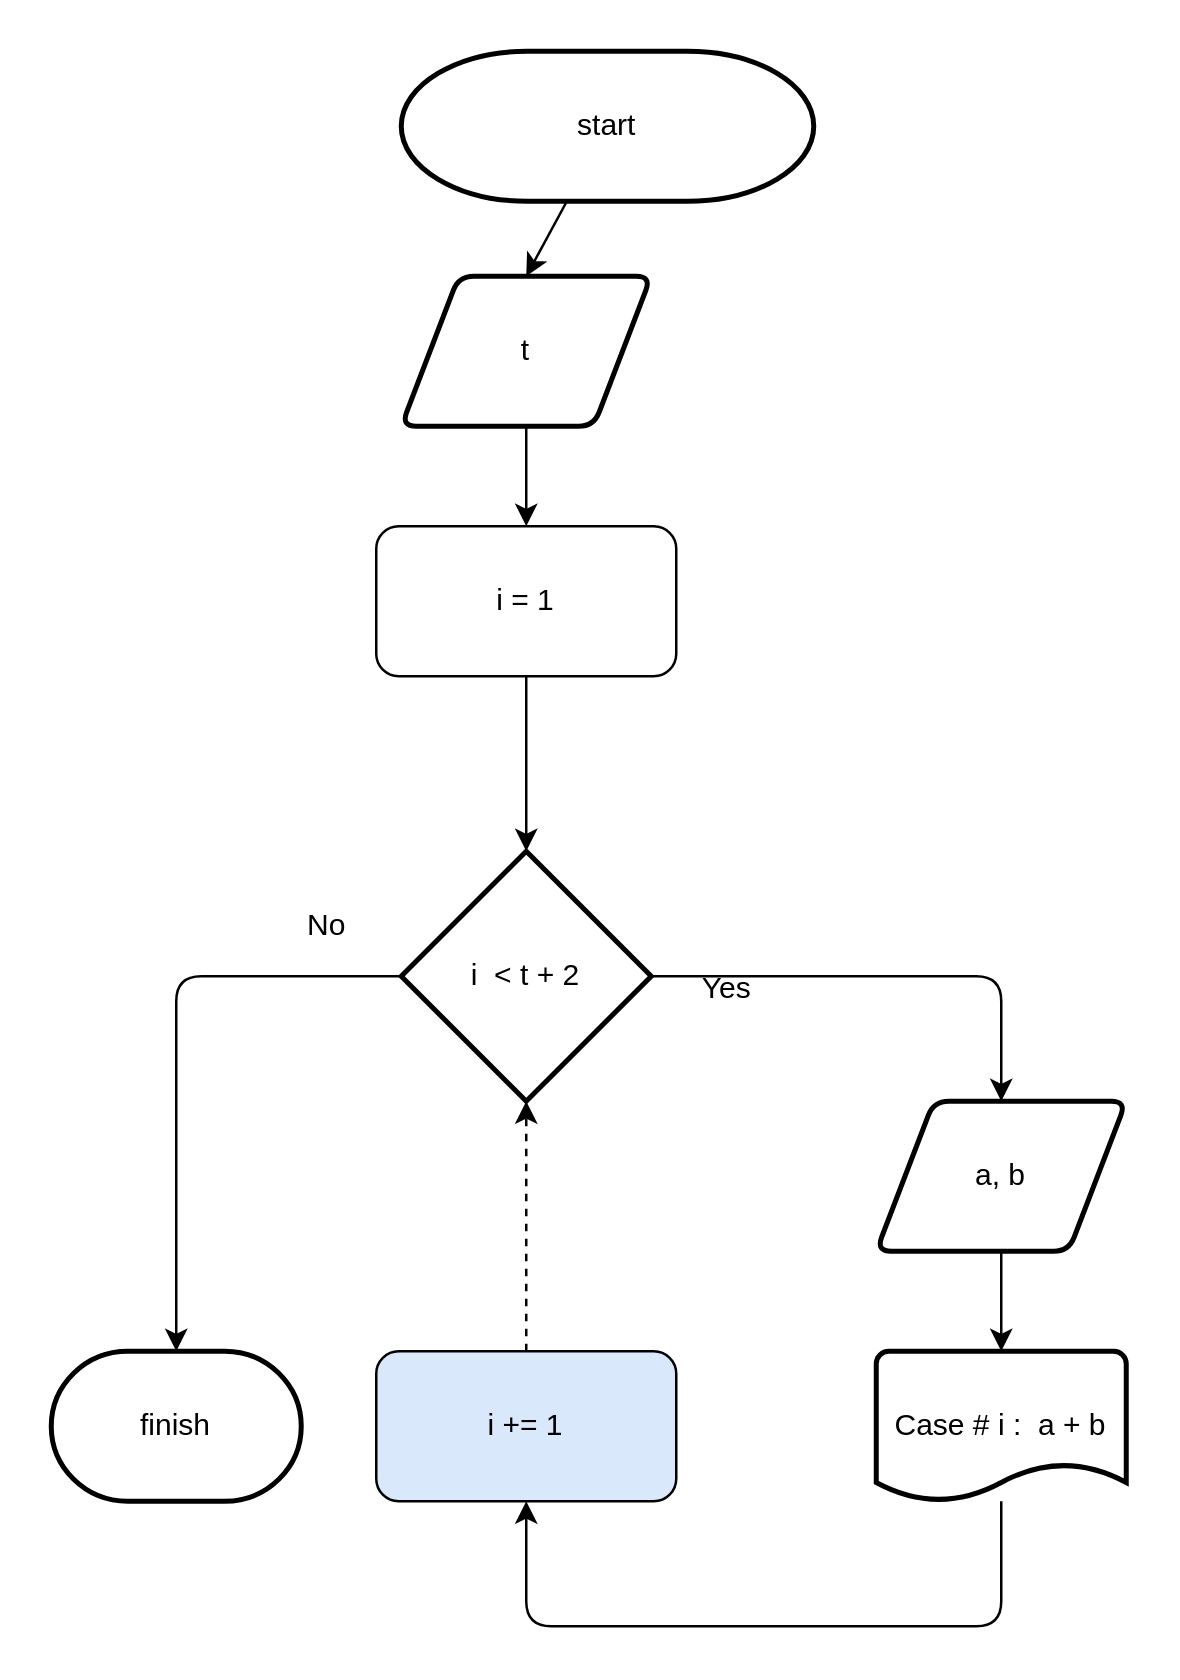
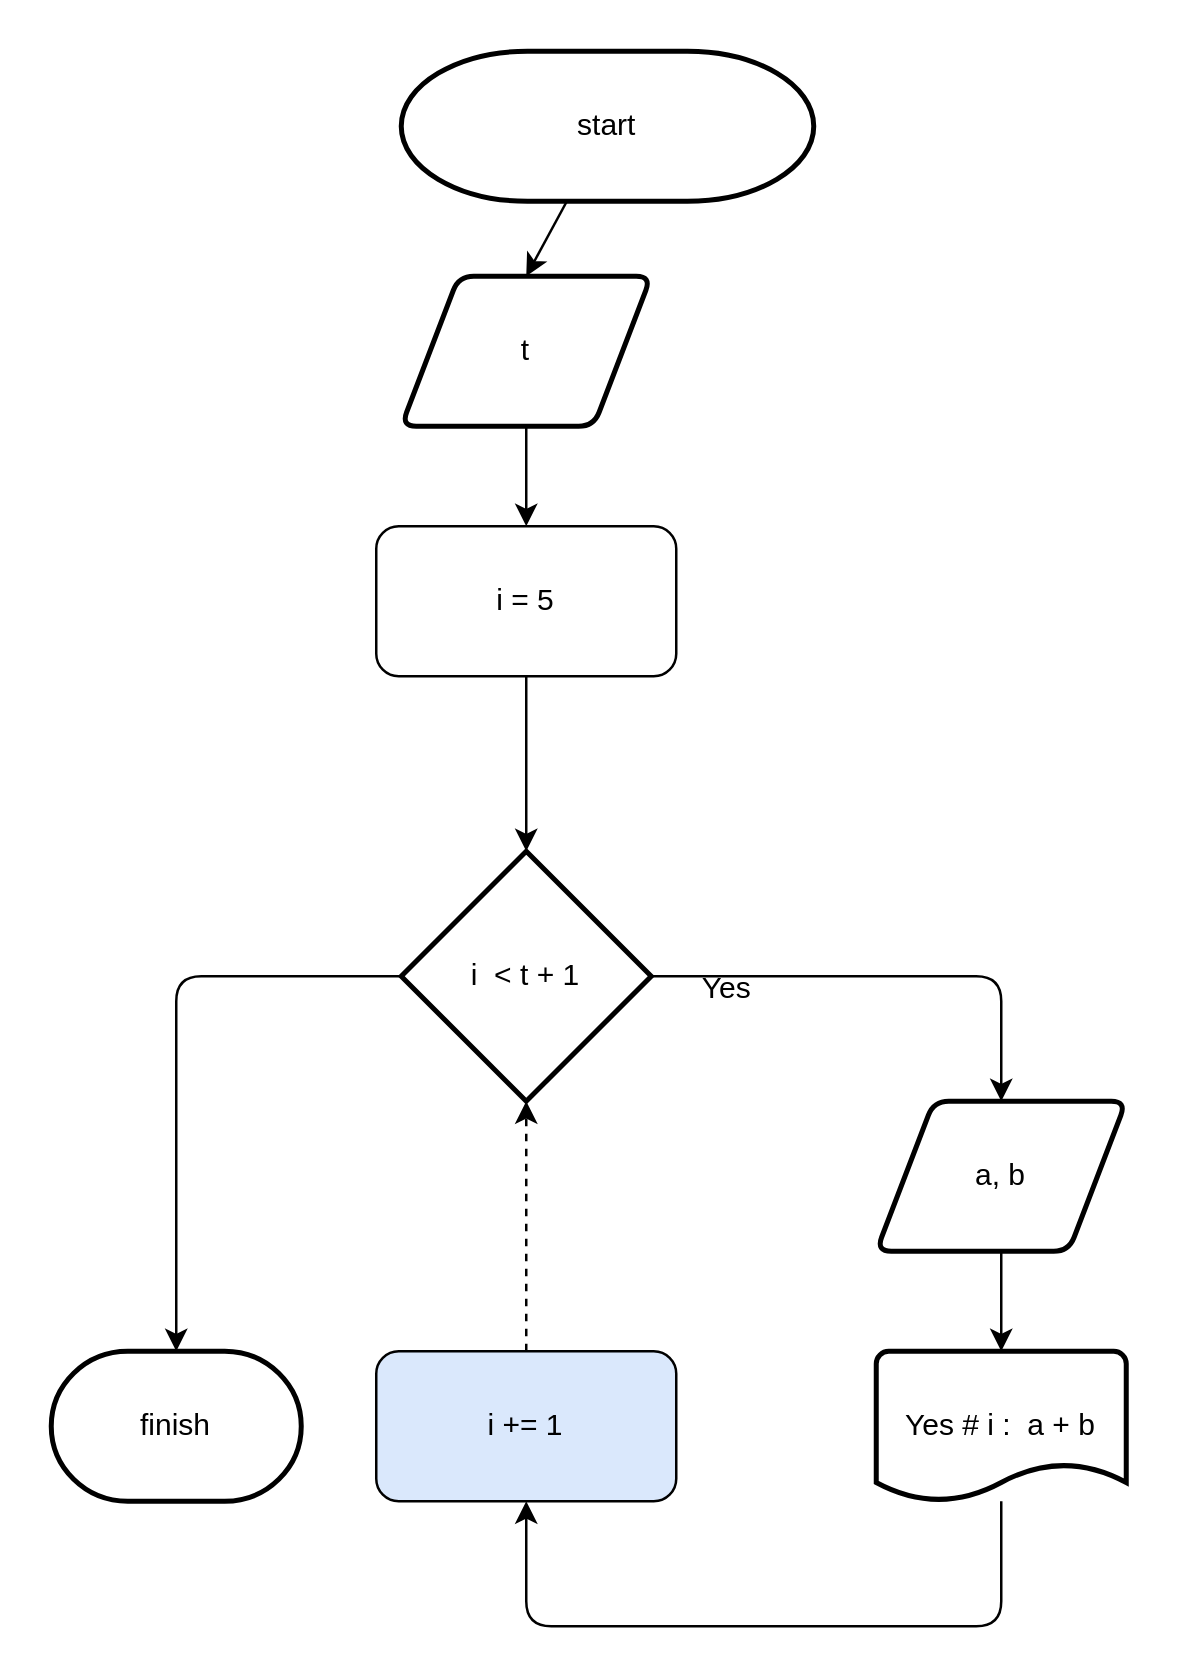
(526, 601) -> (526, 601)
(326, 926) -> none
(526, 976) -> (526, 976)
(1001, 1426) -> (1001, 1426)
